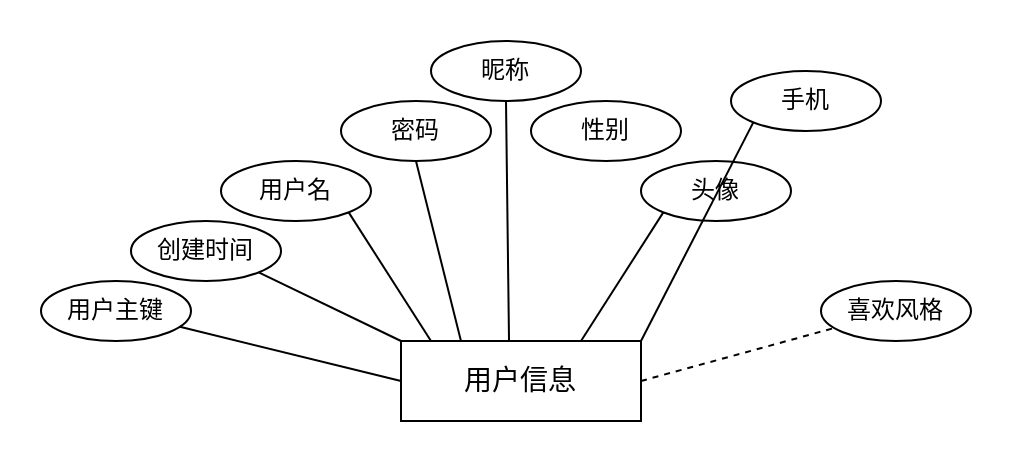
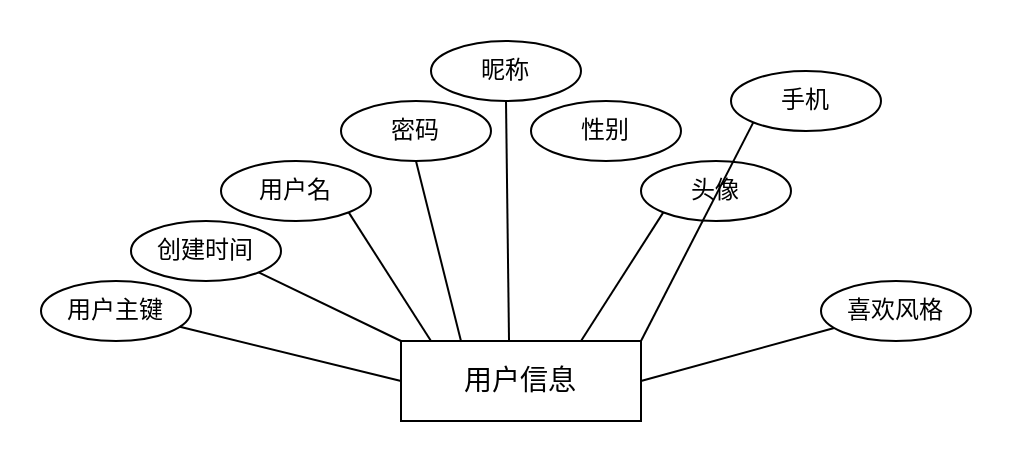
(740, 354) -> (740, 354)
